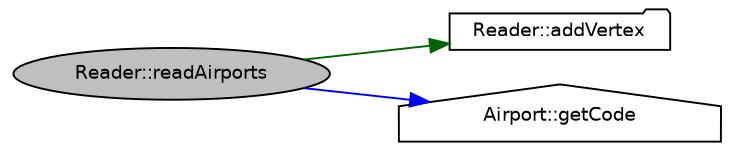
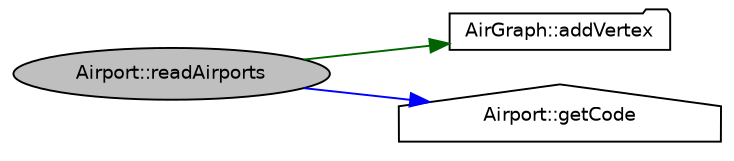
(560, 32) -> (560, 32)
(172, 74) -> (172, 74)
